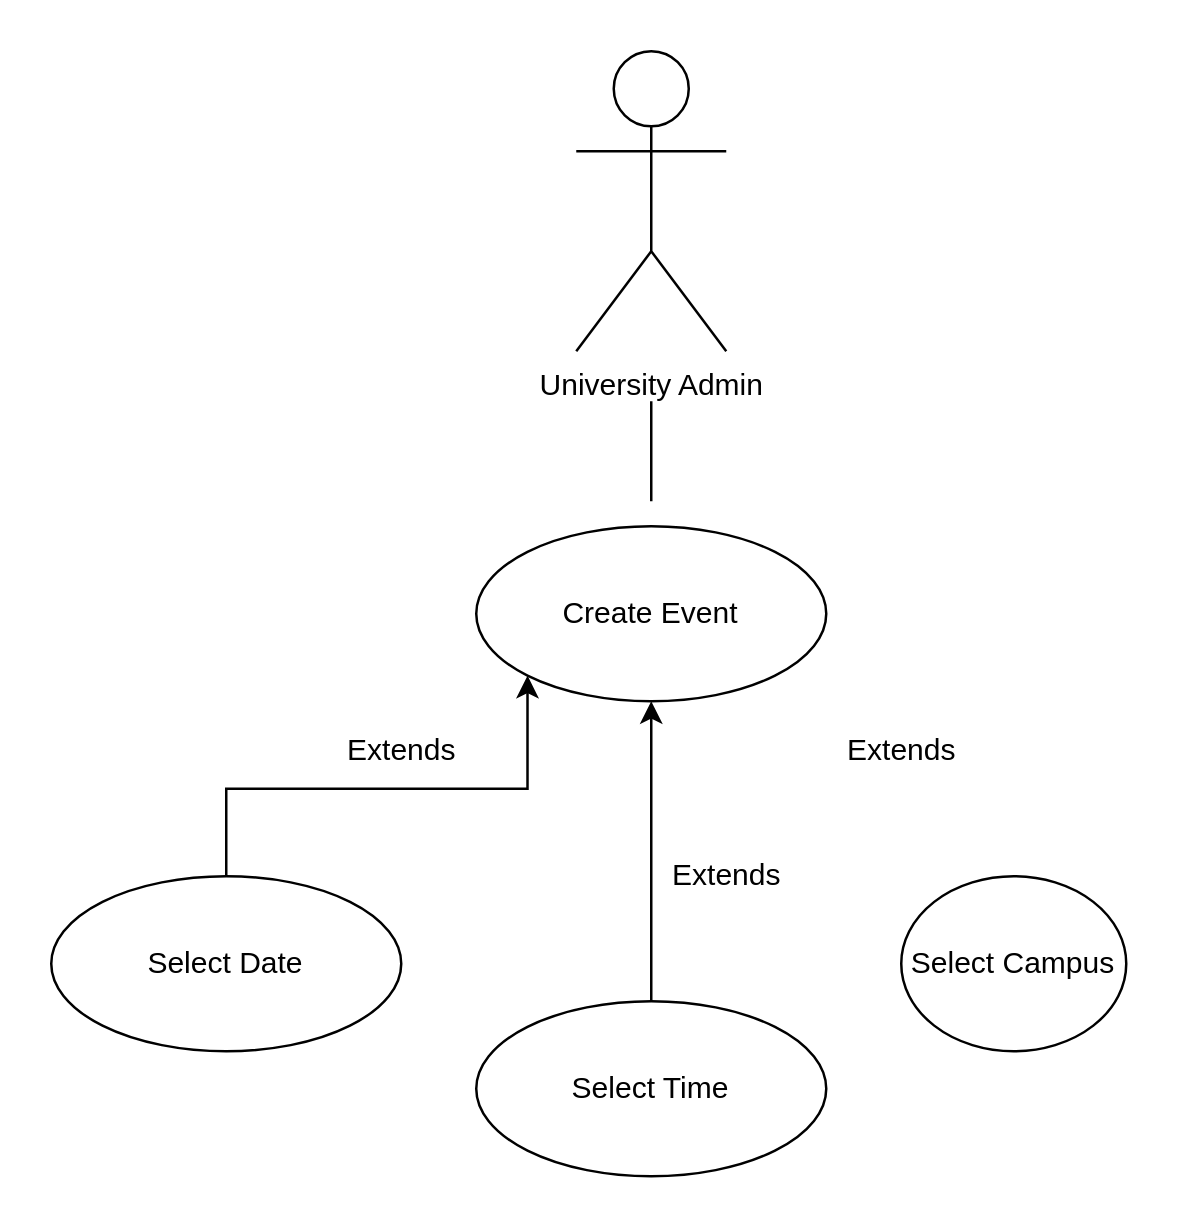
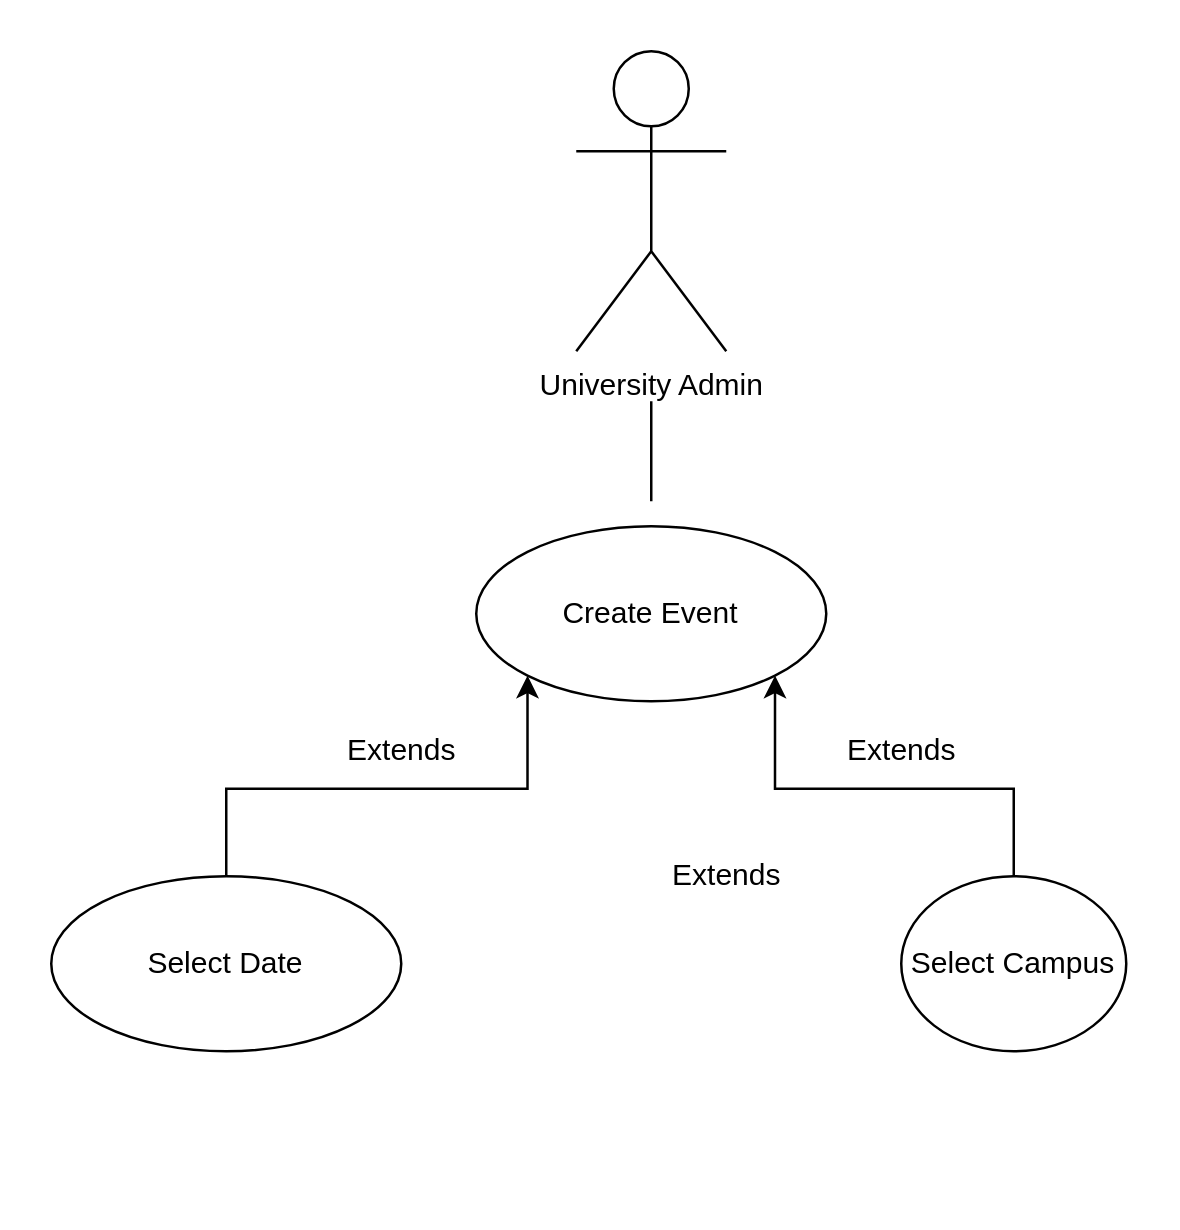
none -> (889, 789)
(651, 859) -> none
(651, 1089) -> none
